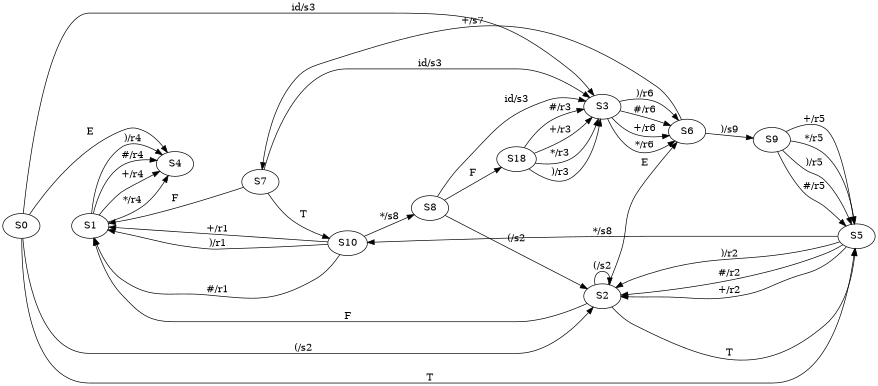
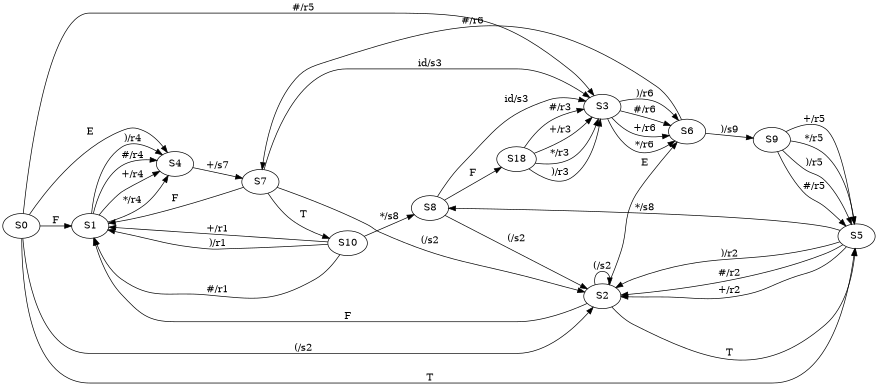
(303, 8) -> (303, 8)
(473, 21) -> (473, 21)
none -> (214, 172)
none -> (52, 226)
(606, 236) -> (648, 213)
none -> (424, 250)
